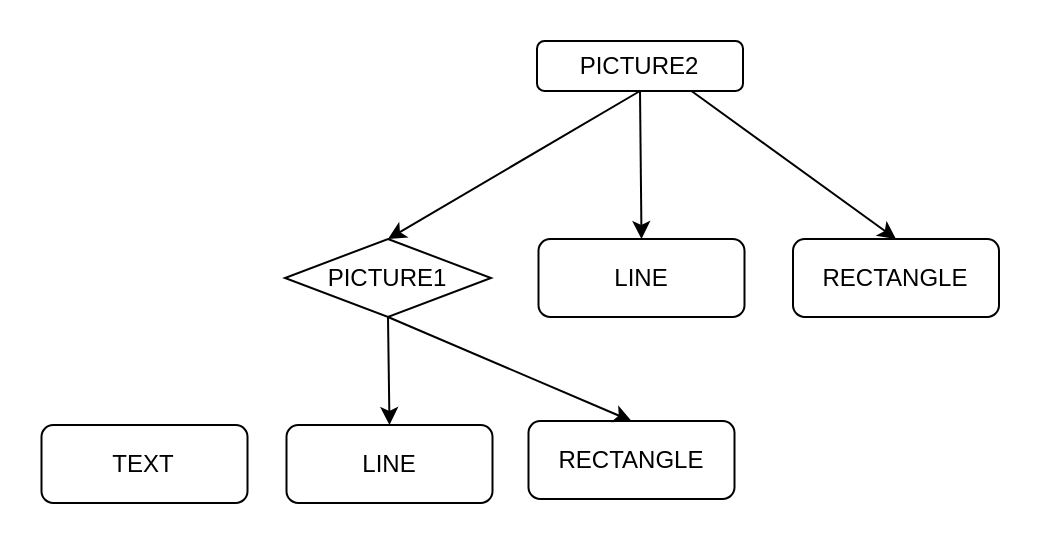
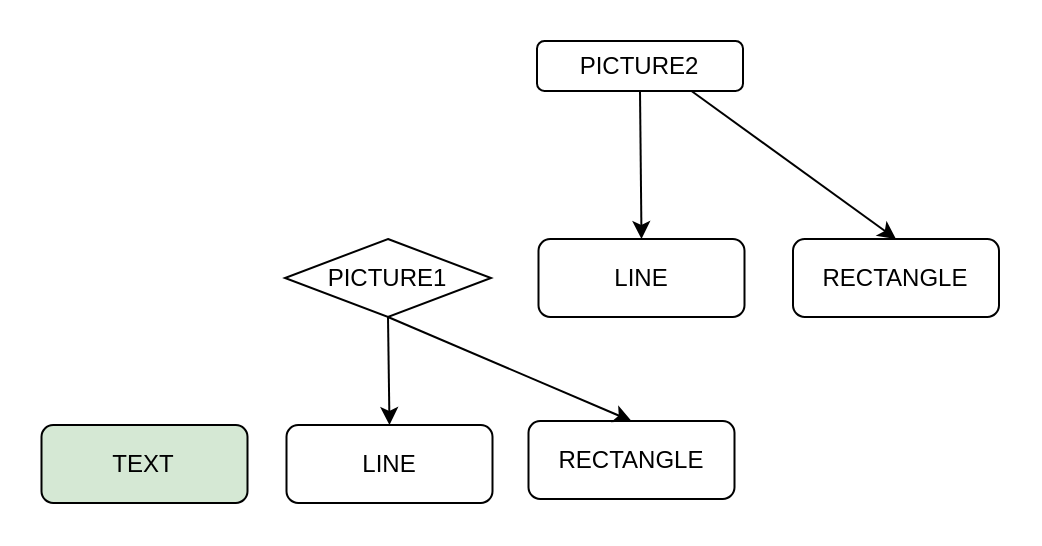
(518, 163) -> none
(145, 464) -> (145, 464)
